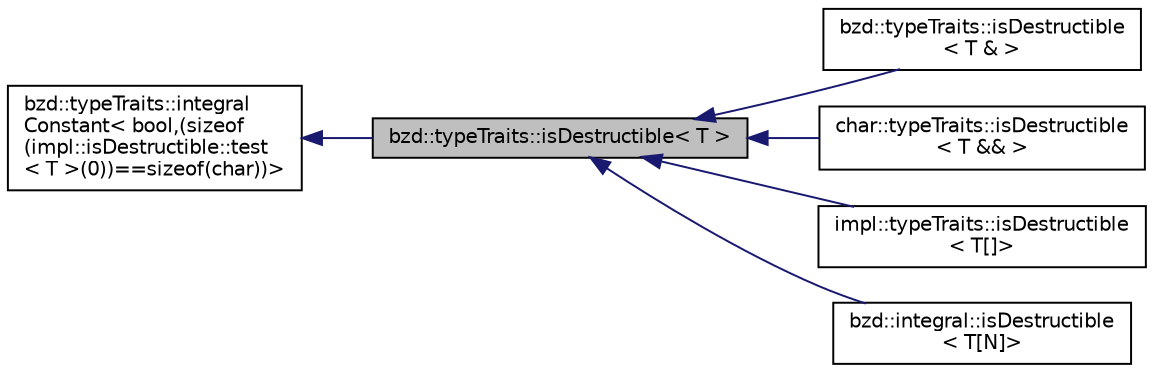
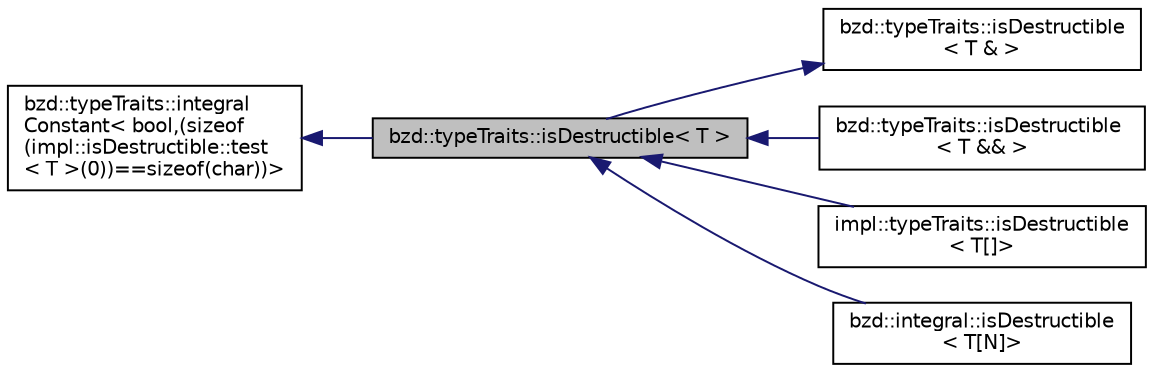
(808, 93) -> (704, 92)
(982, 138) -> (982, 138)
